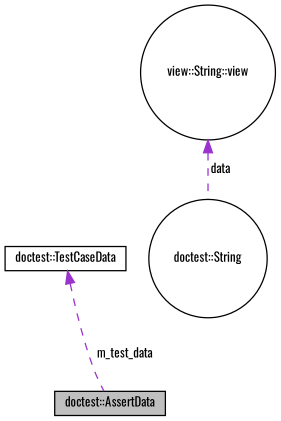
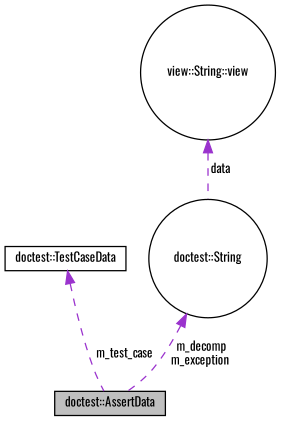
(123, 354) -> (123, 354)
none -> (158, 362)
